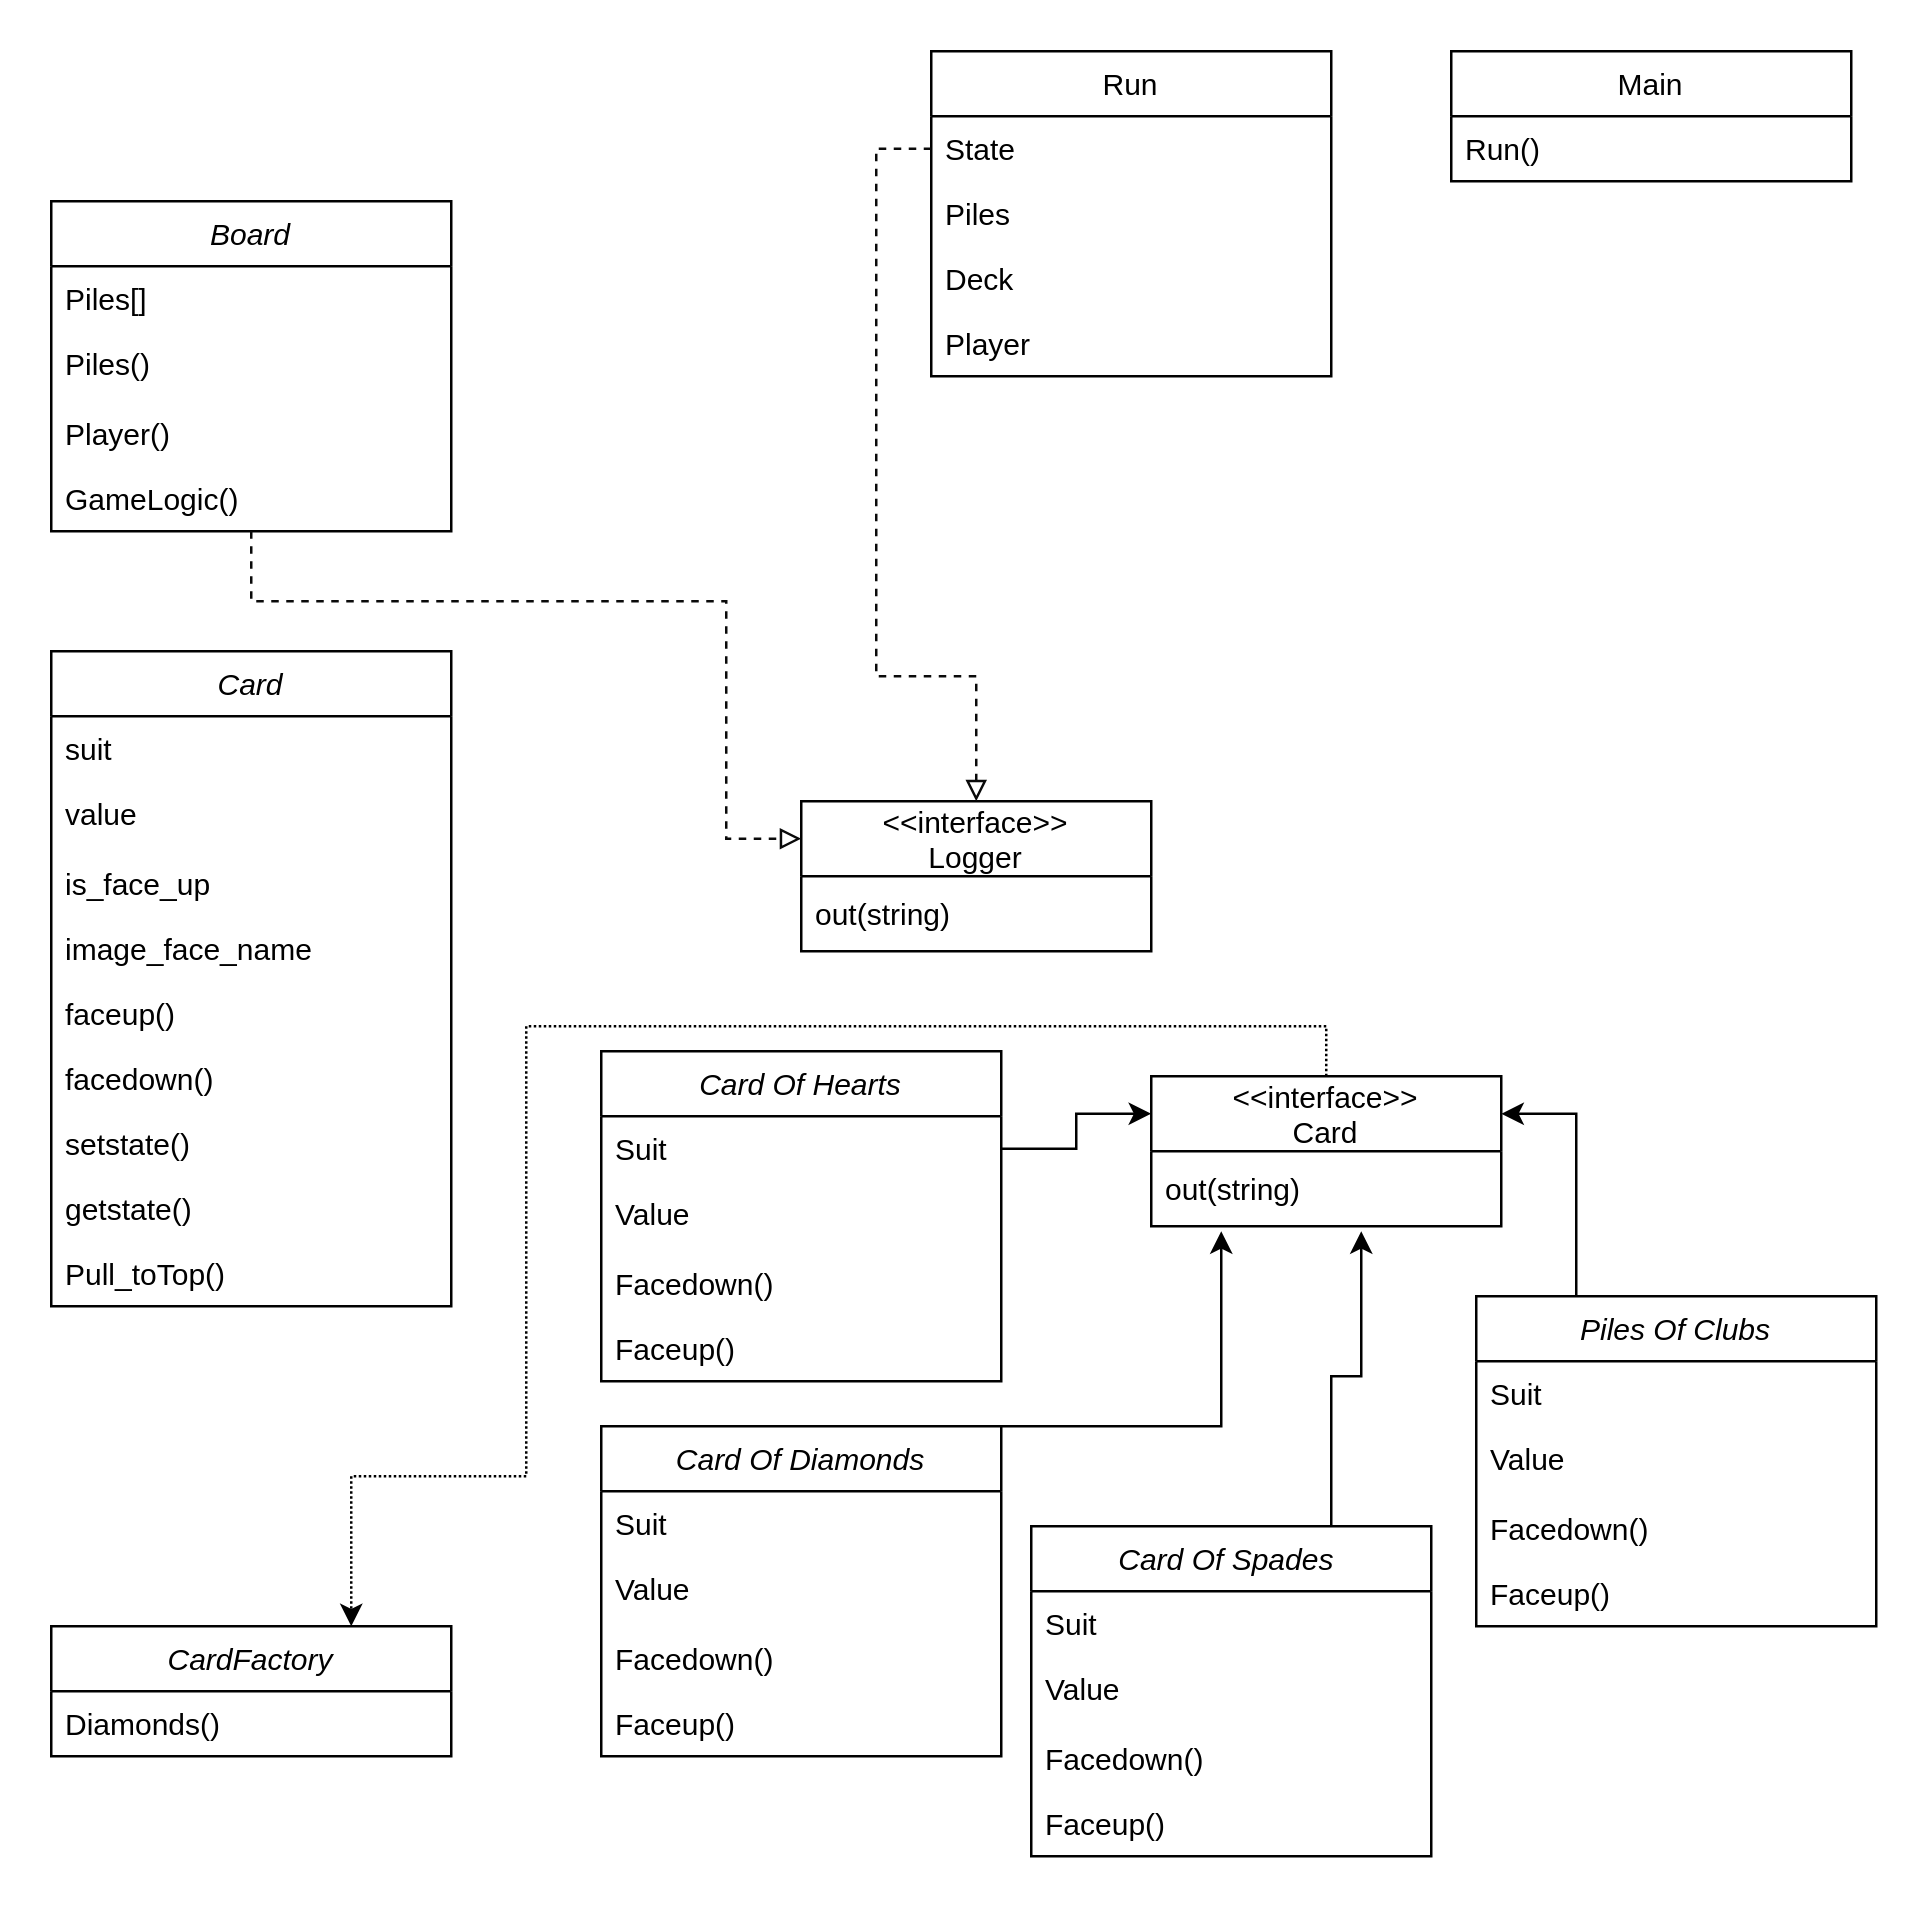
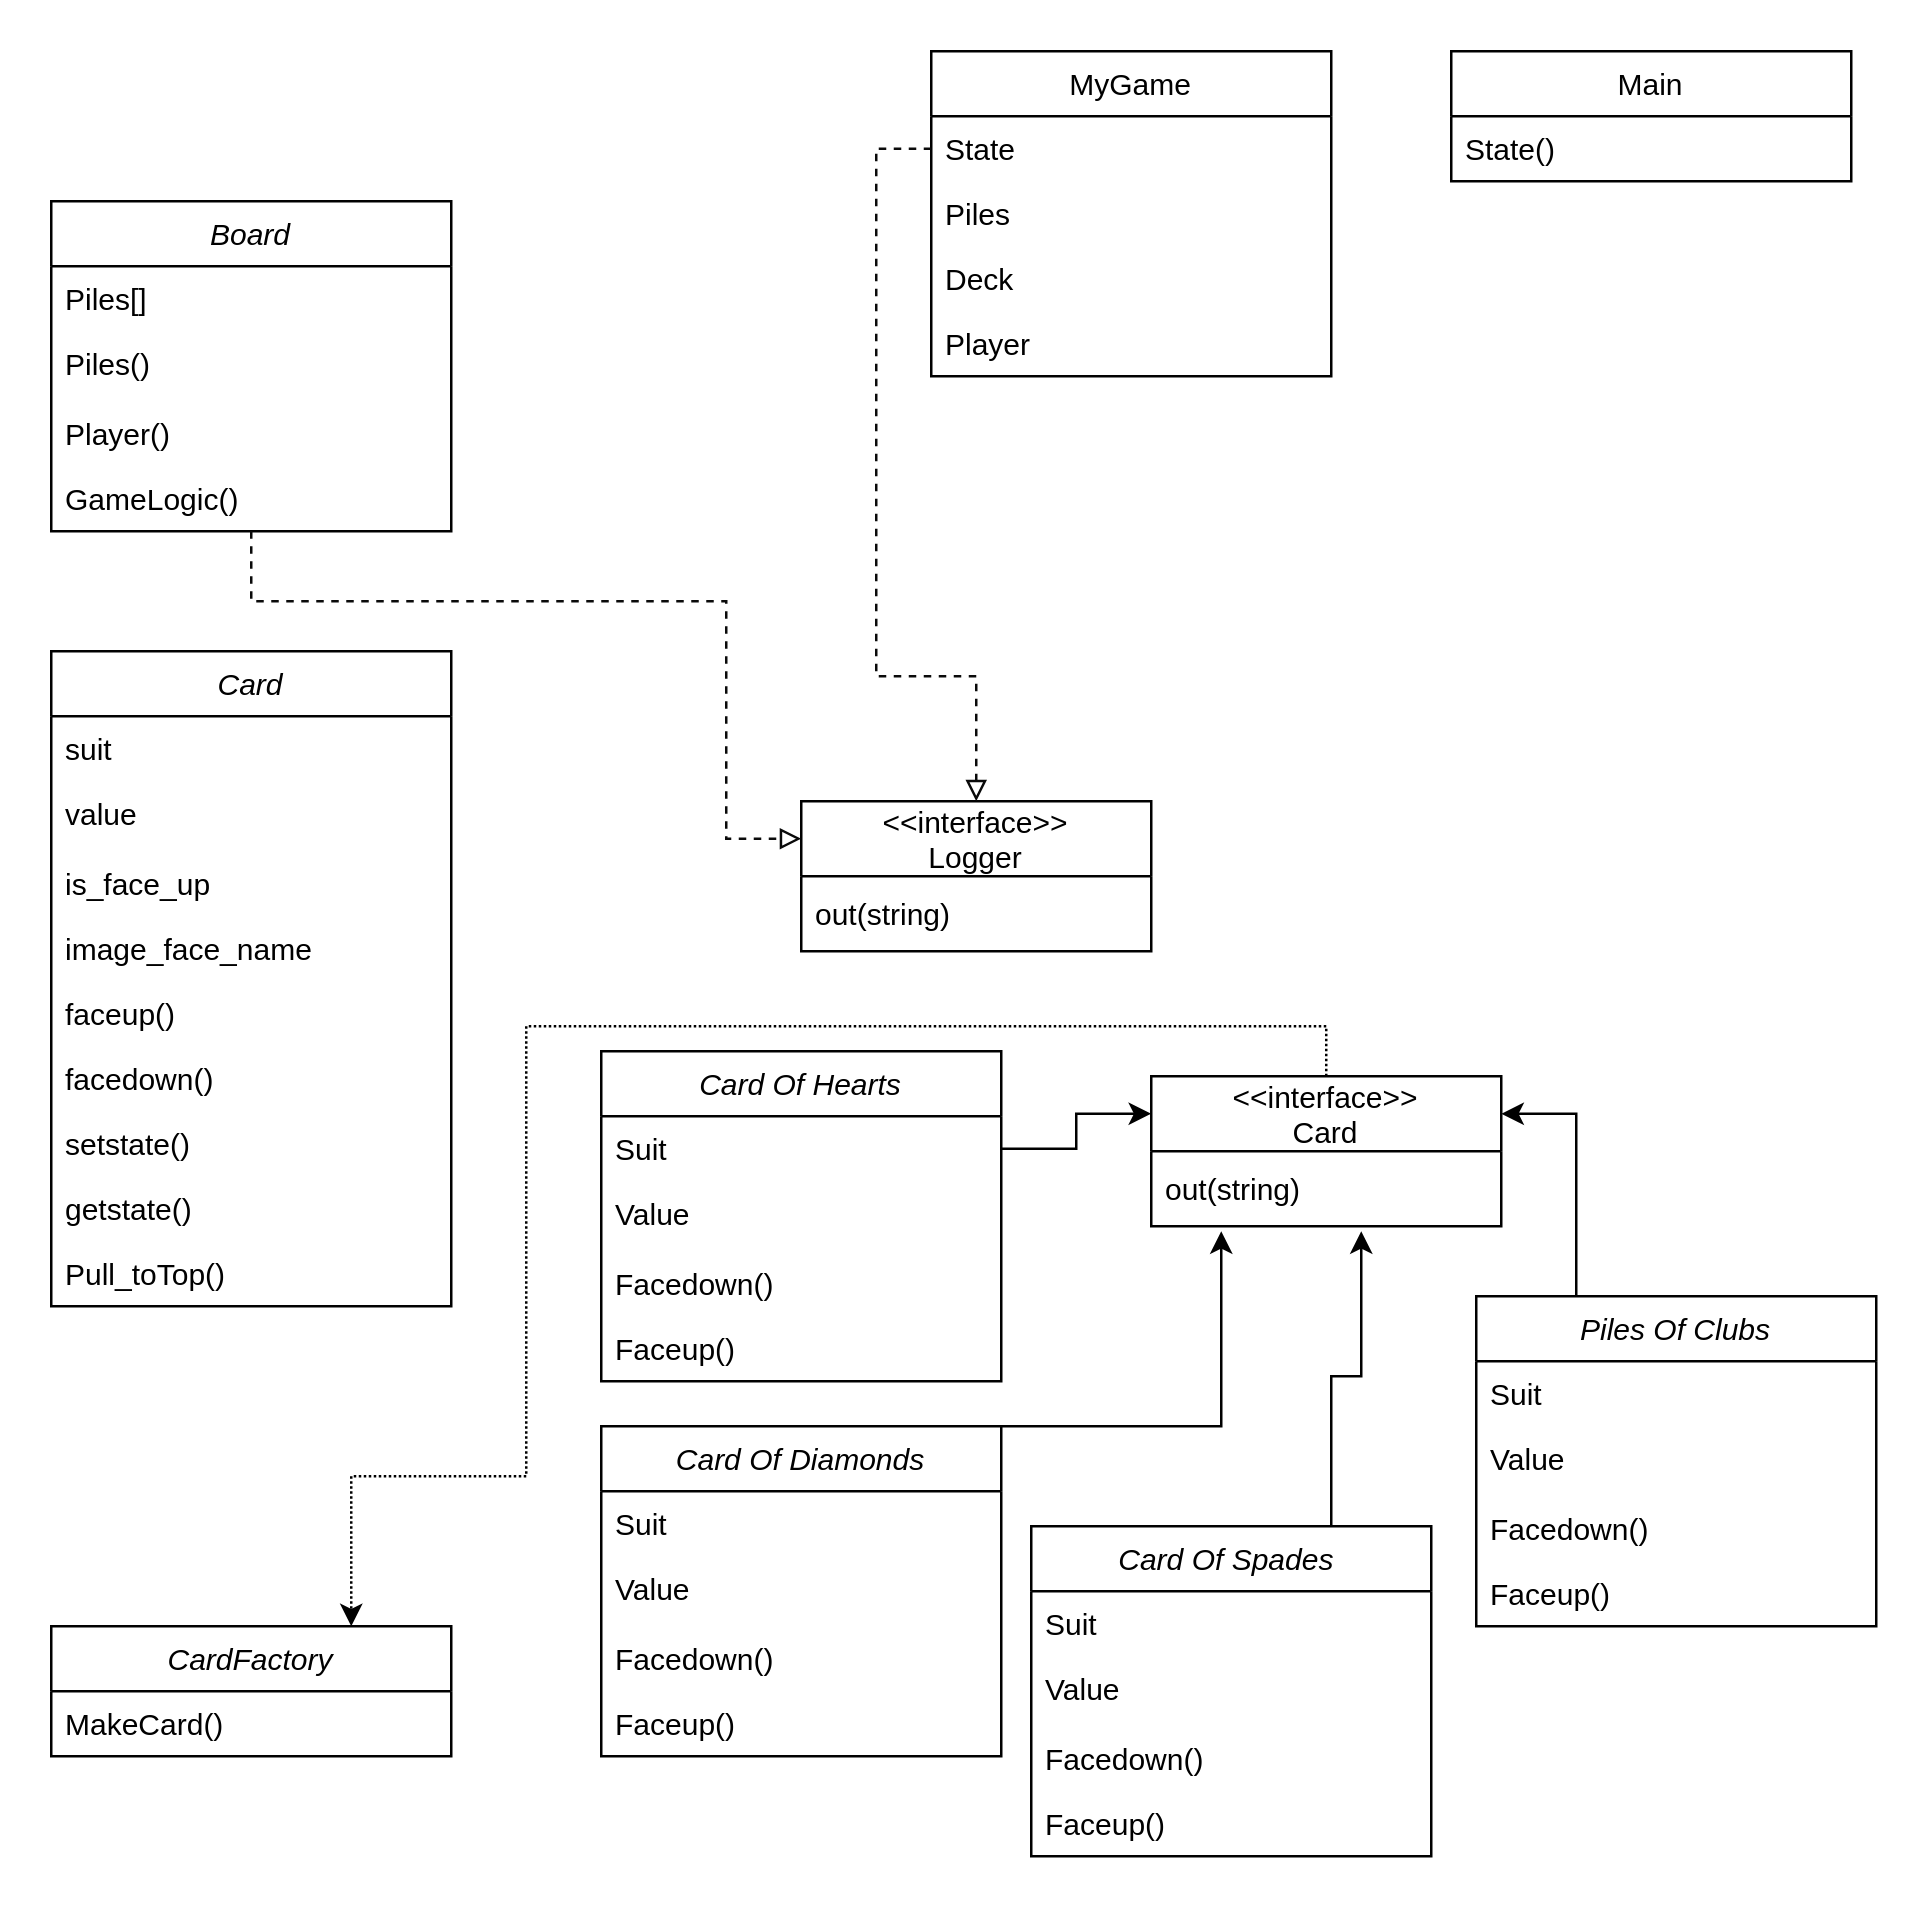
(1130, 85) -> (1130, 85)
(1507, 150) -> (1524, 150)
(145, 1725) -> (149, 1725)
